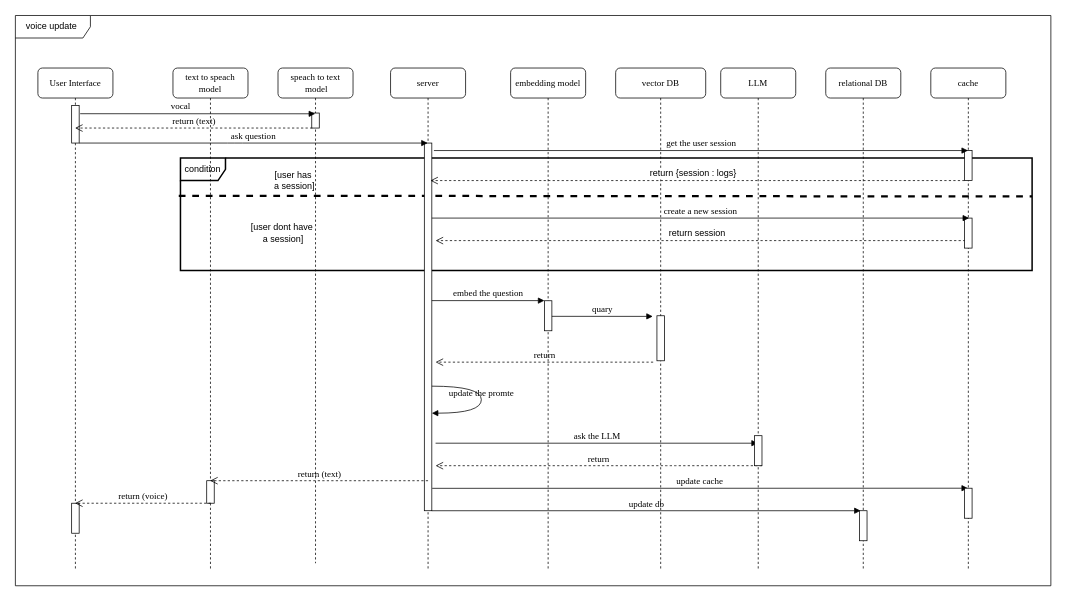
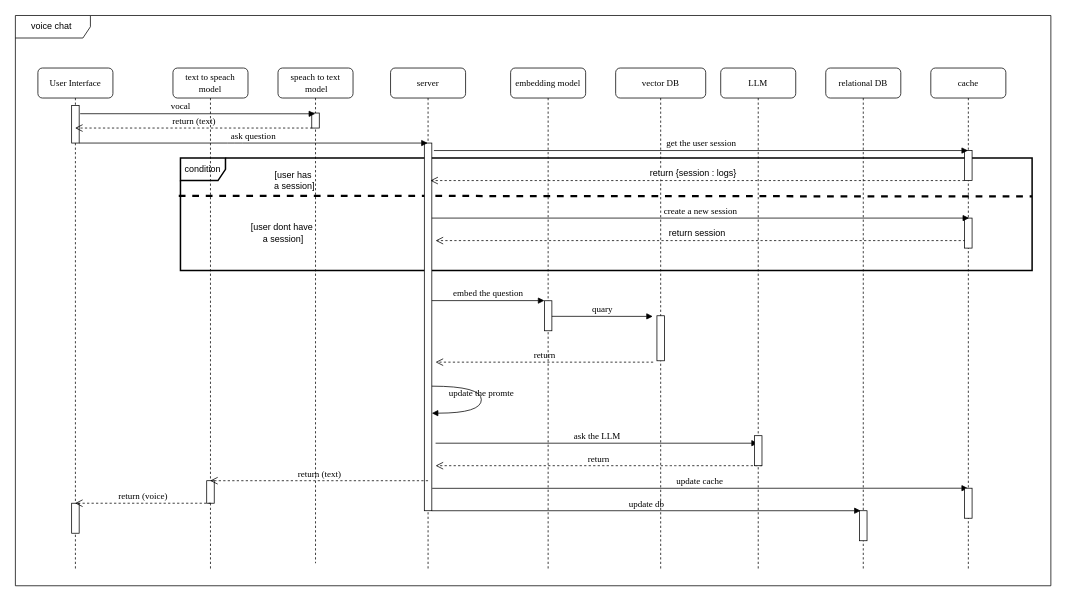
(53, 27) -> (53, 27)
